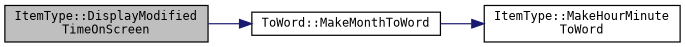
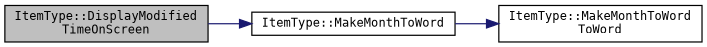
(346, 24) -> (353, 24)
(582, 24) -> (600, 24)
